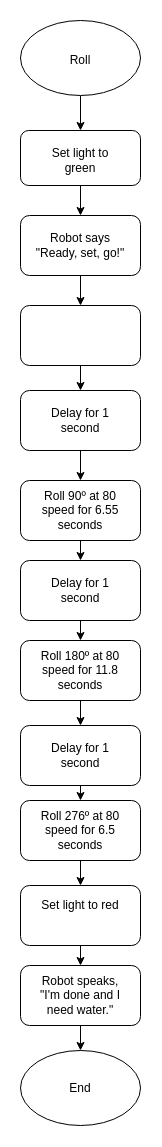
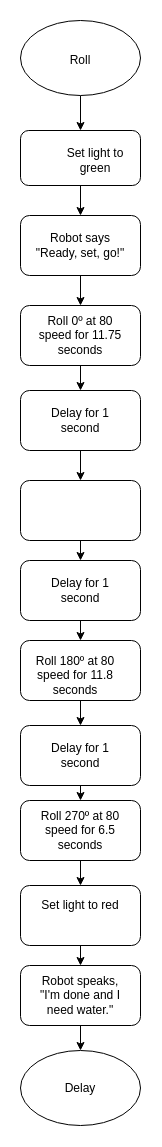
(81, 161) -> (96, 161)
none -> (81, 336)
(81, 511) -> none
(81, 671) -> (76, 676)
(81, 831) -> (81, 831)
(81, 1089) -> (81, 1089)
